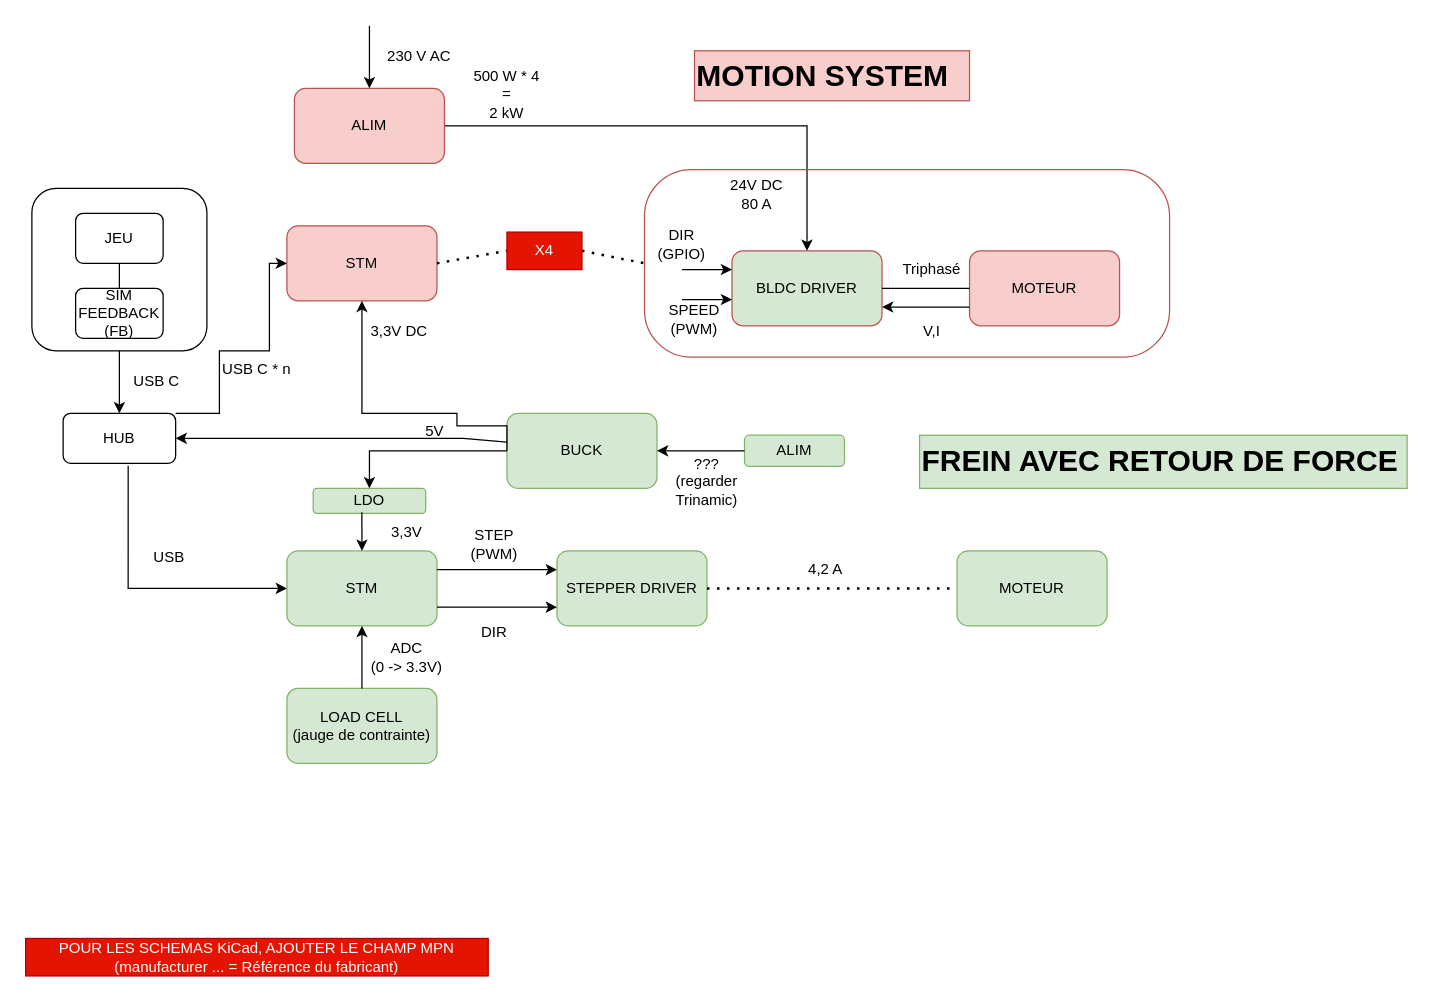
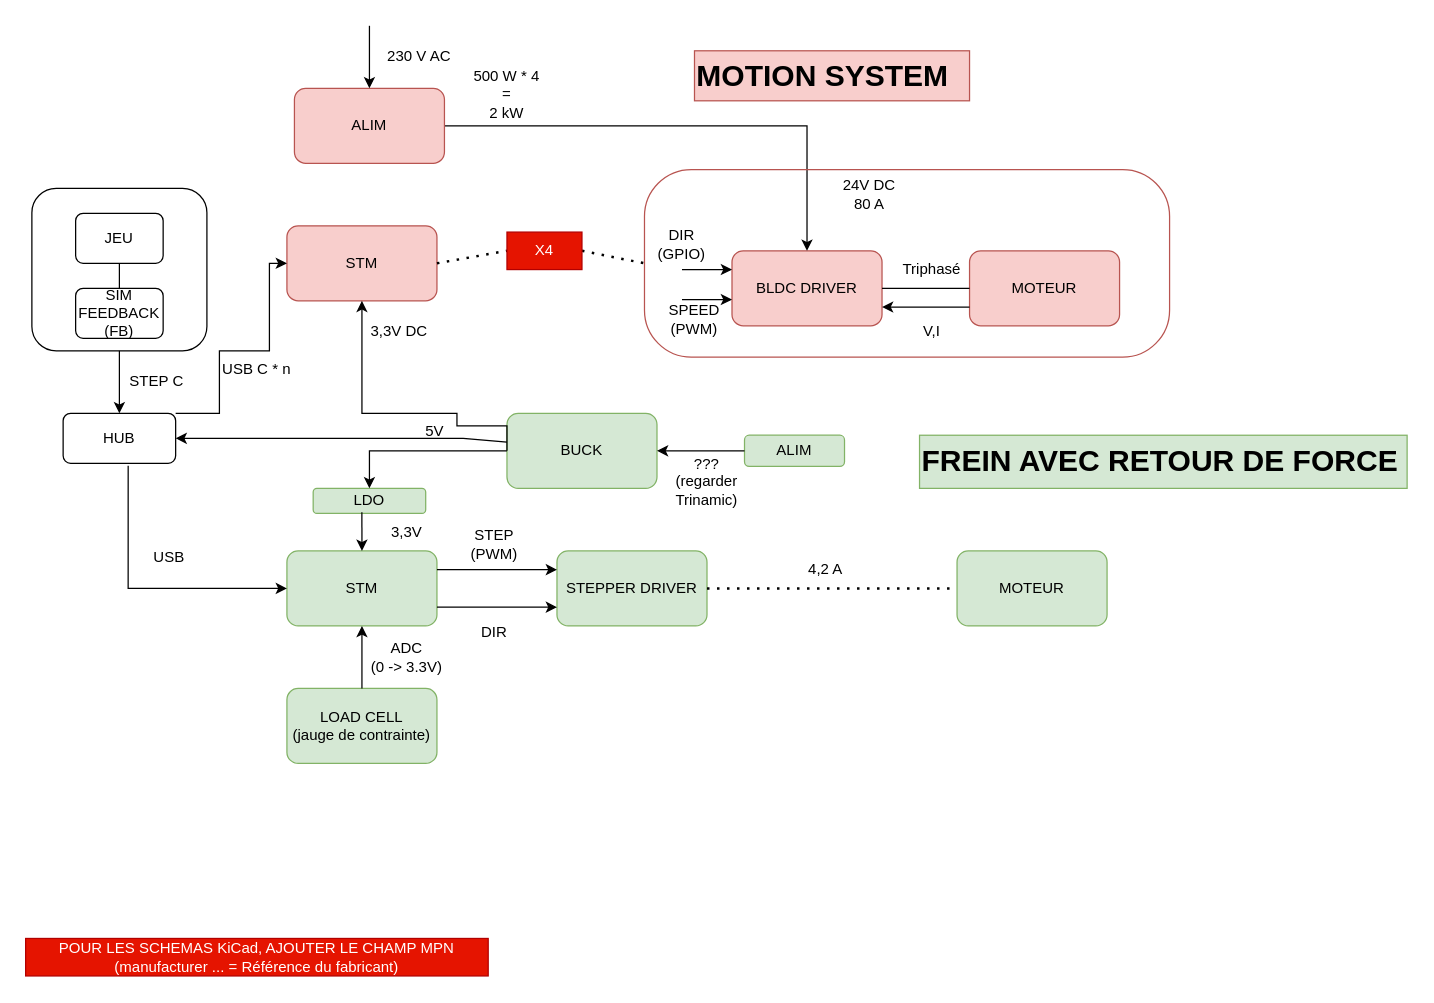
(757, 194) -> (869, 194)
(807, 288) -> (807, 288)
(157, 382) -> (157, 382)
